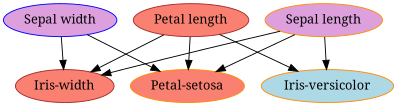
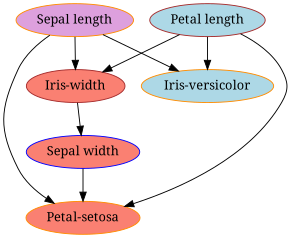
(60, 20) -> (83, 152)
(191, 20) -> (207, 20)
(62, 49) -> (79, 114)
